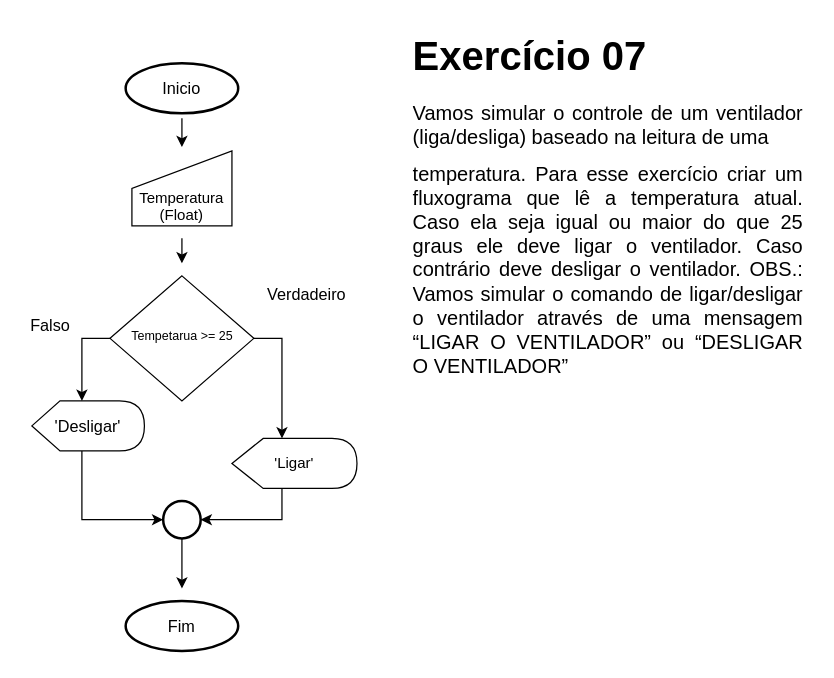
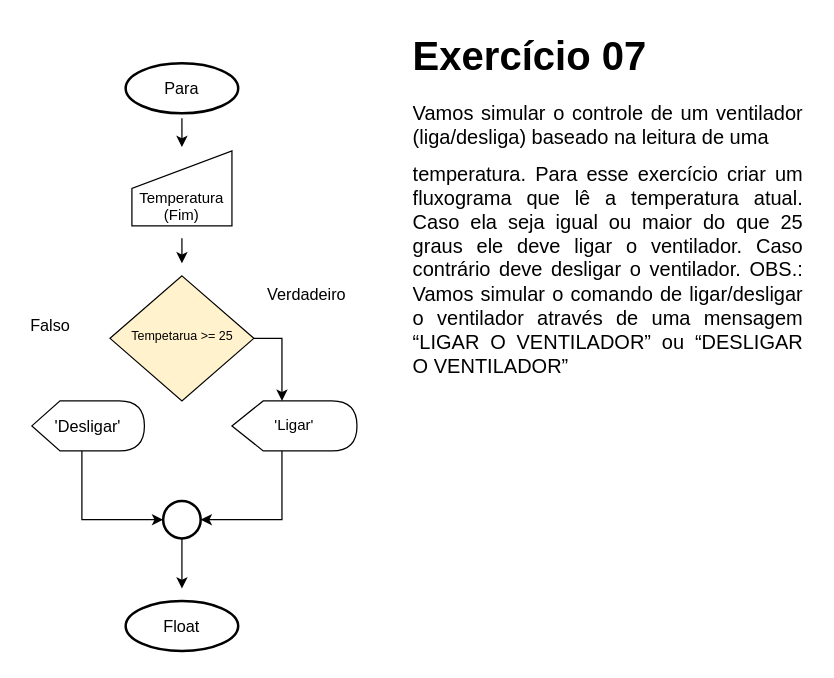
(182, 88) -> (182, 88)
(182, 188) -> (182, 188)
(182, 338) -> (182, 338)
(82, 351) -> none
(294, 463) -> (294, 426)
(182, 626) -> (182, 626)
